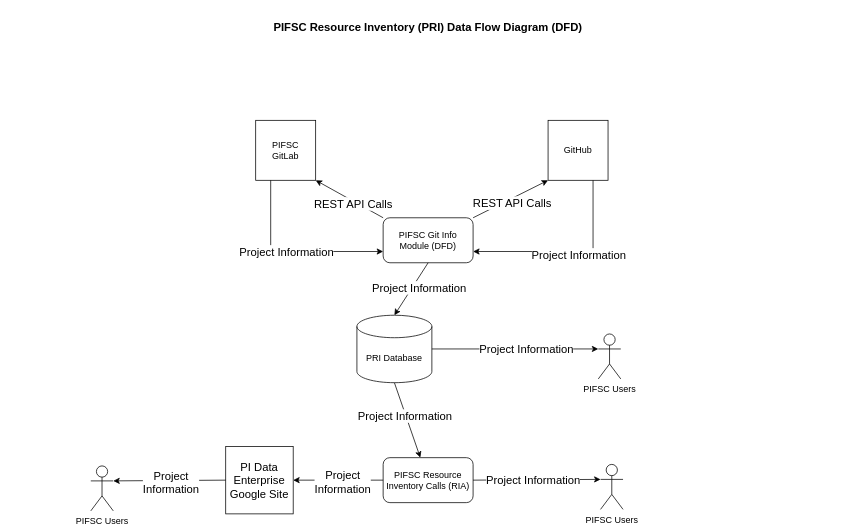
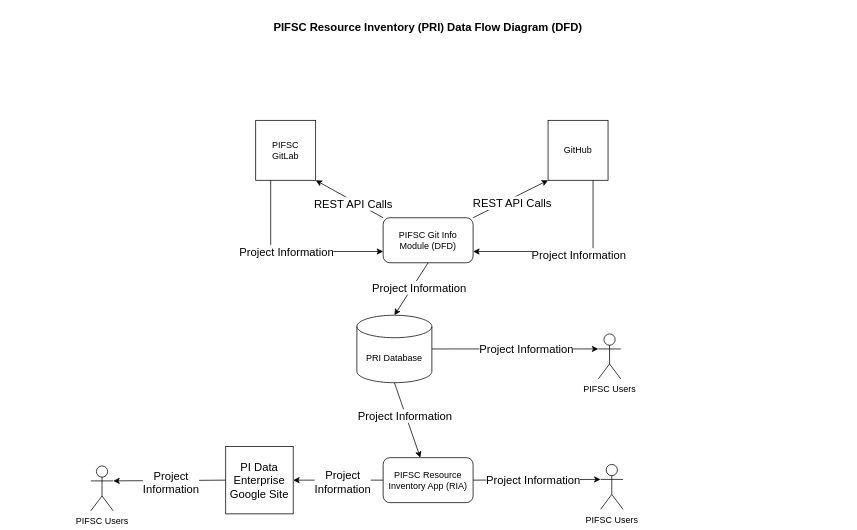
(428, 480) -> (428, 480)
